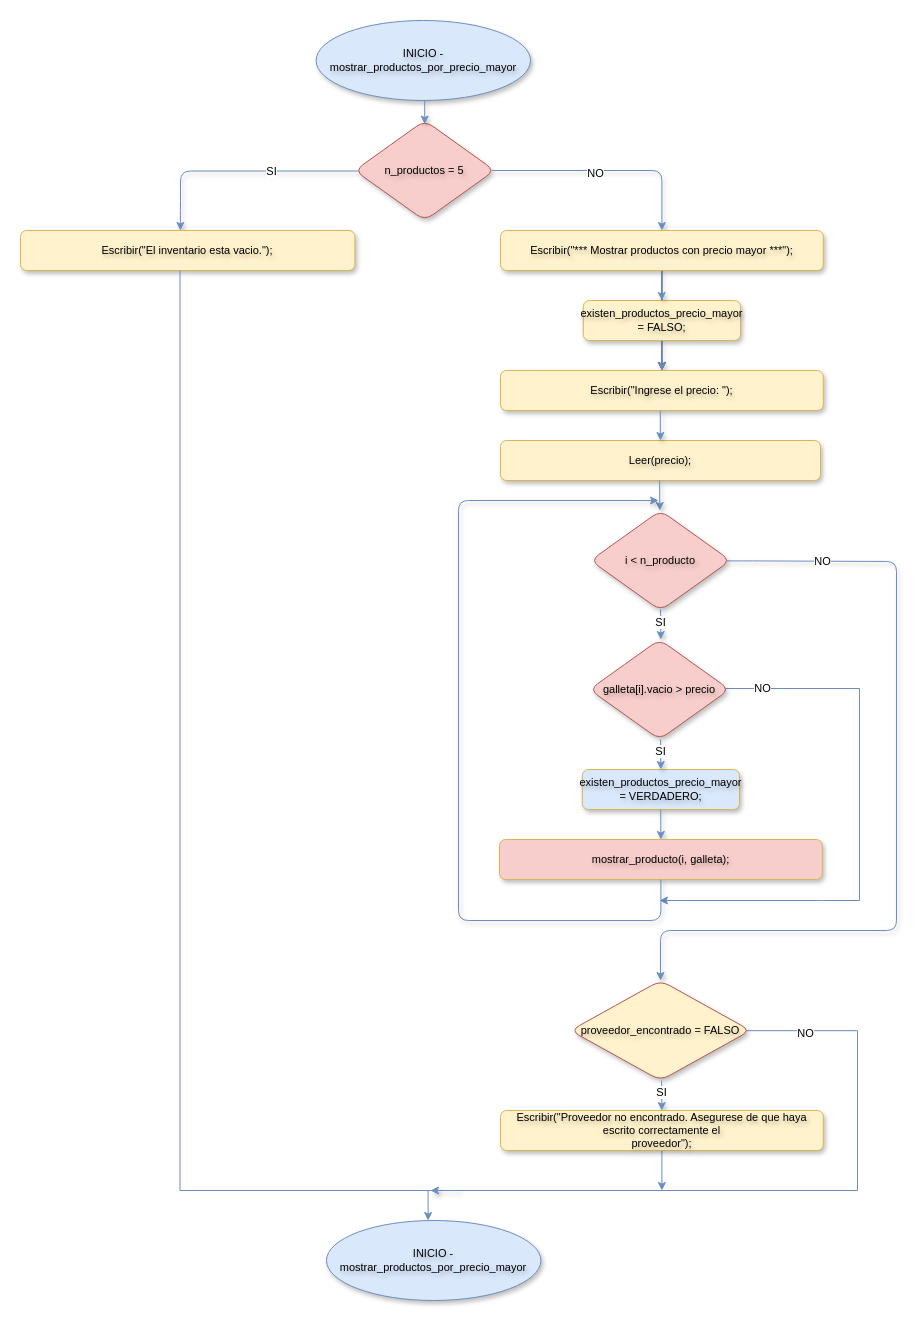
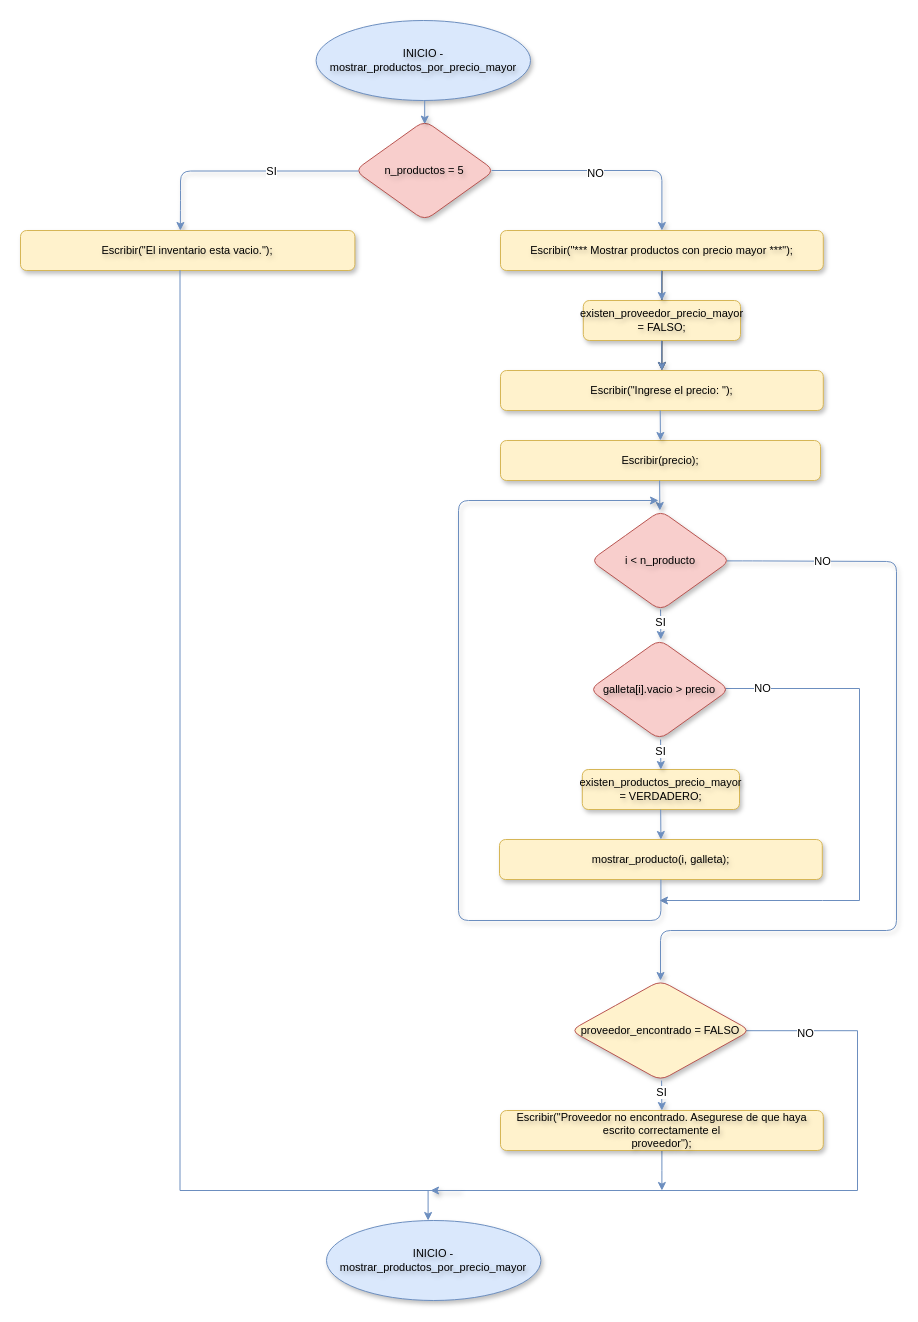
(662, 321) -> (662, 321)
(661, 461) -> (661, 461)
(661, 790) -> (661, 790)
(661, 860) -> (661, 860)
